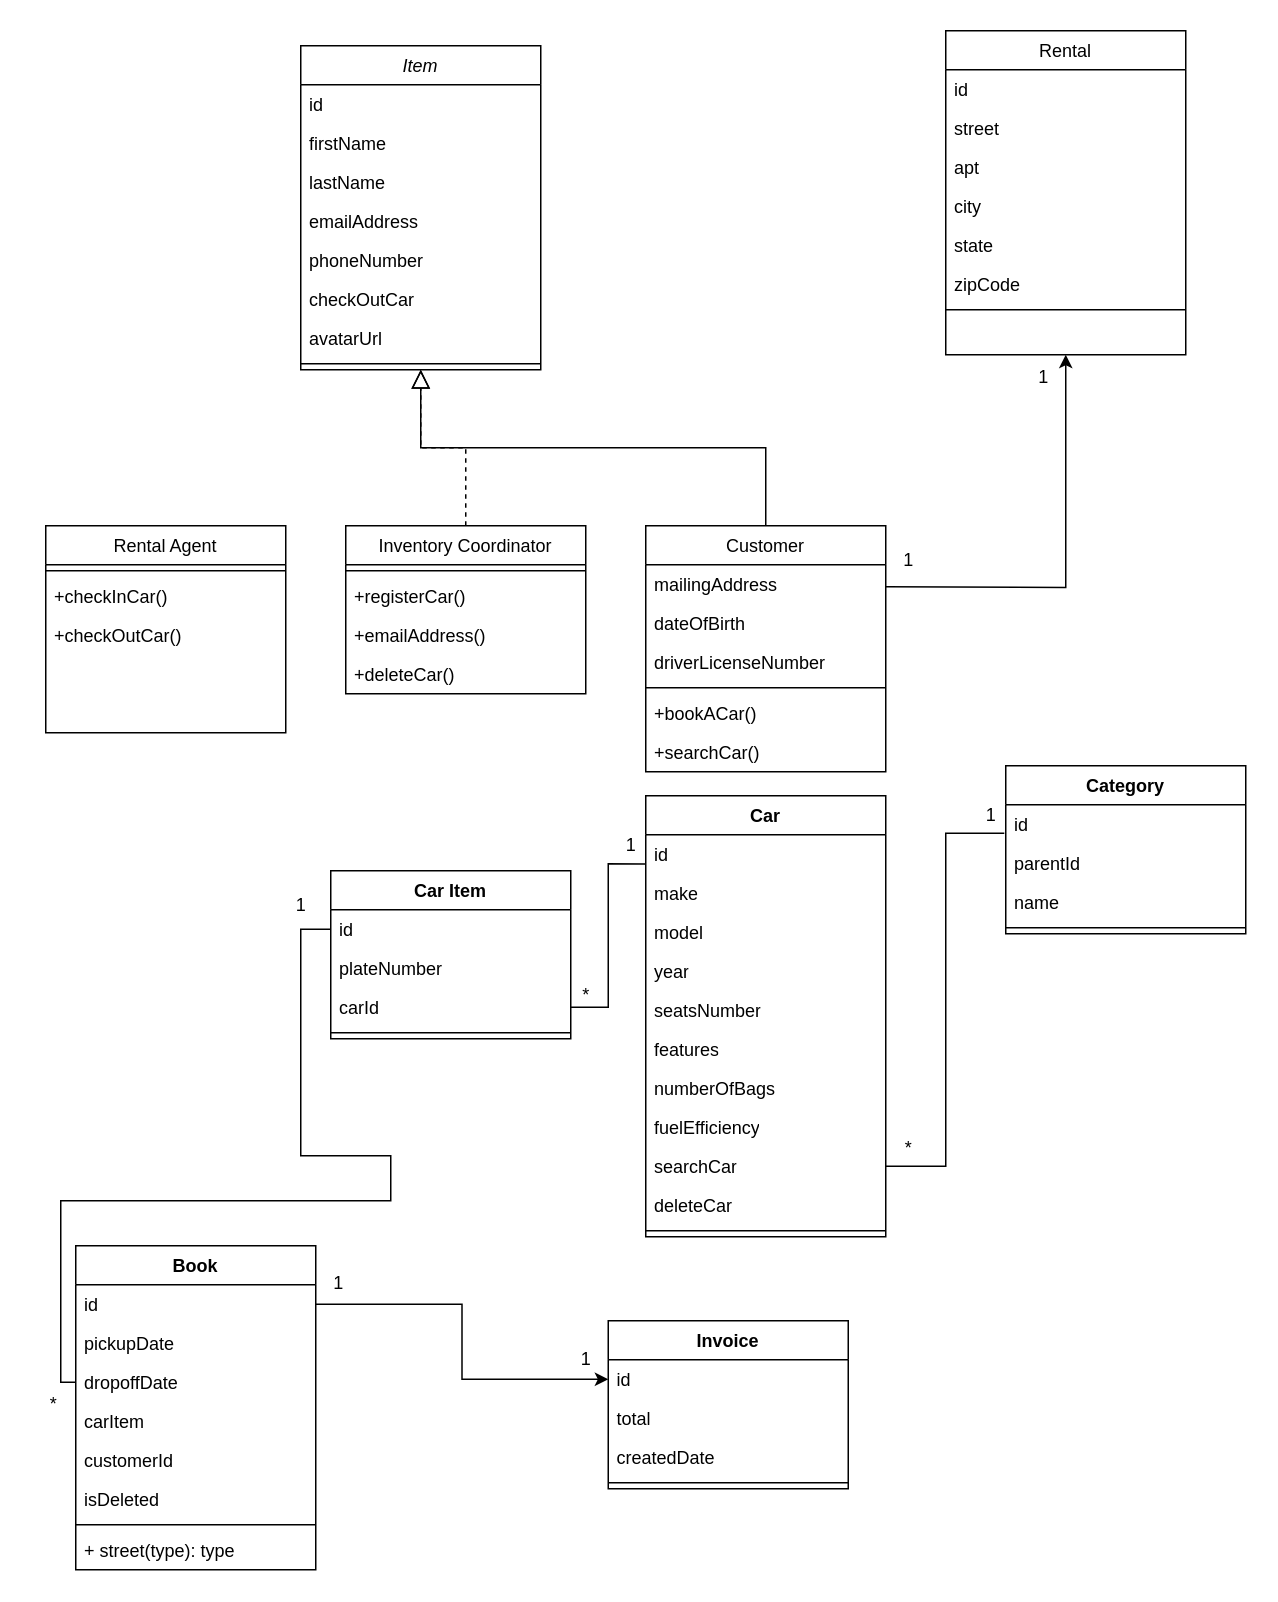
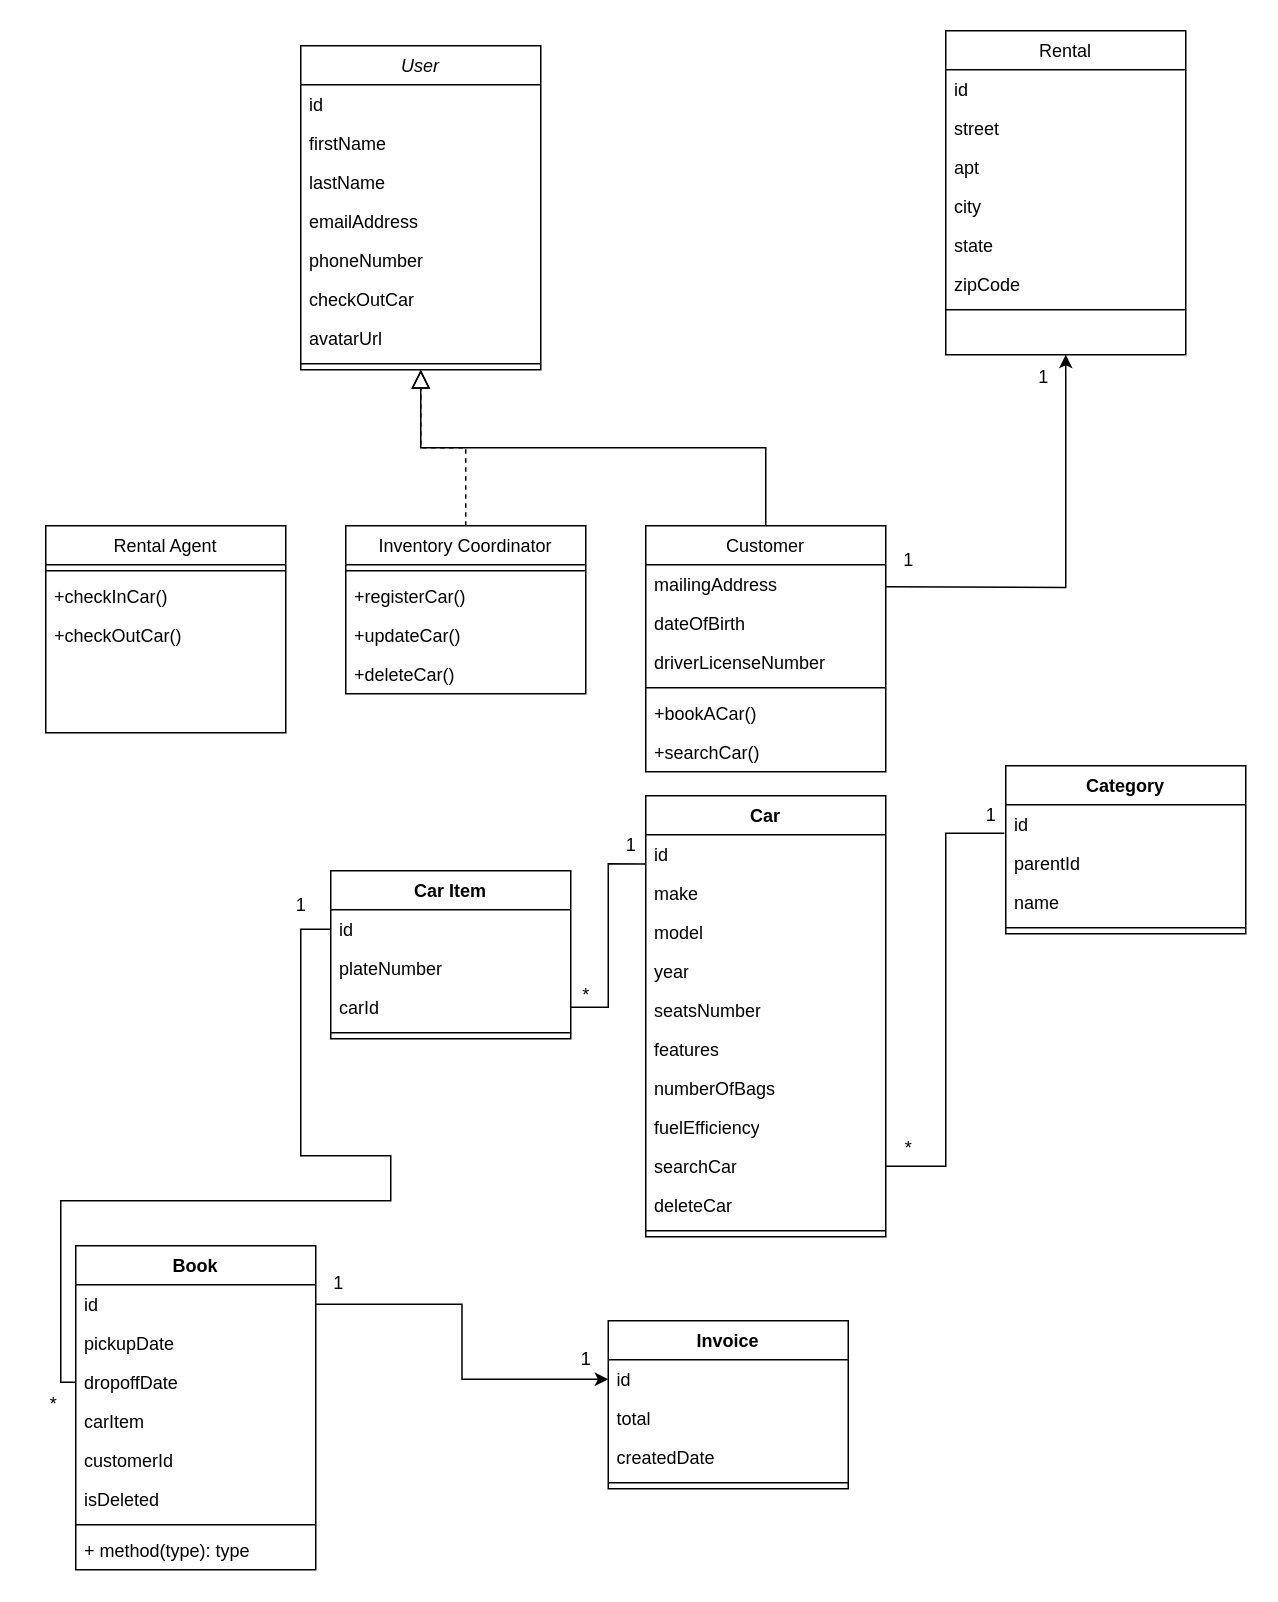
(420, 66) -> (420, 66)
(425, 636) -> (414, 636)
(179, 1552) -> (179, 1552)
